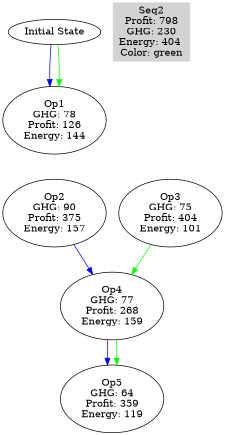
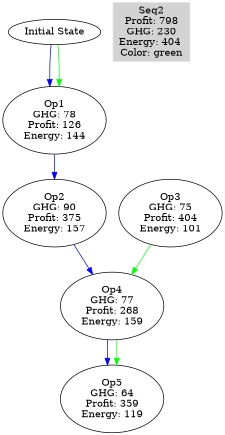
none -> (54, 163)
